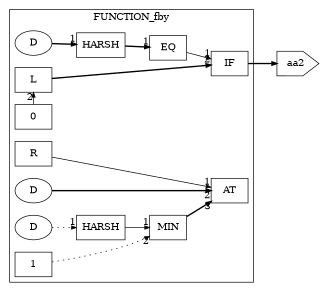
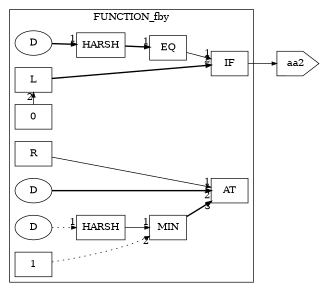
(260, 64) -> (260, 64)
